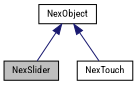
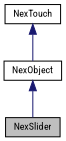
(89, 47) -> (33, 48)
